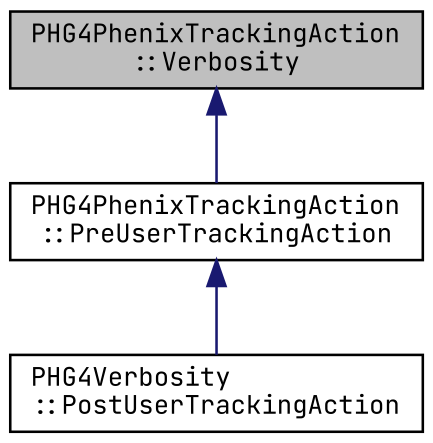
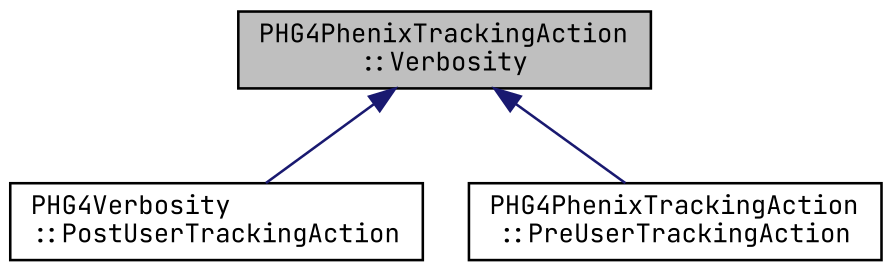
(217, 321) -> (320, 143)
